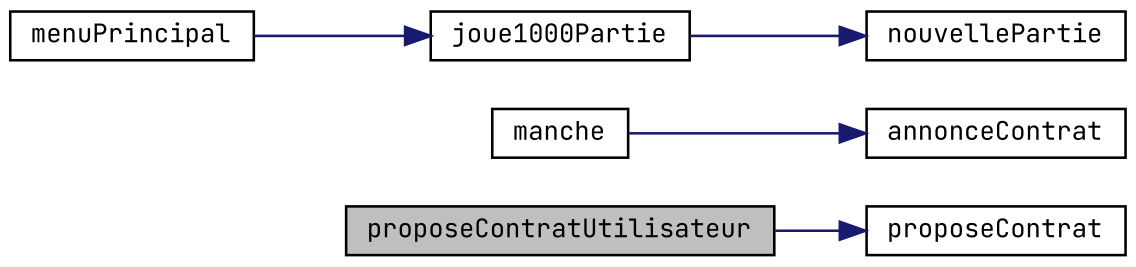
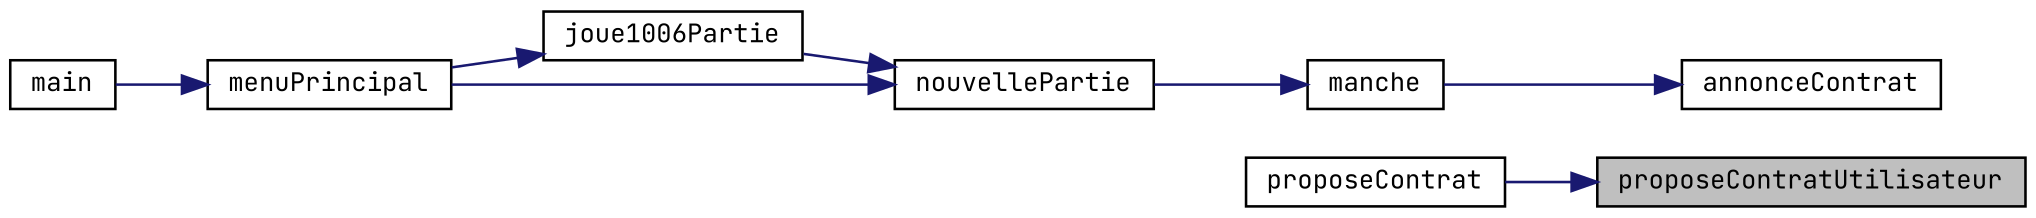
(560, 36) -> (673, 36)
none -> (63, 85)
none -> (660, 85)
none -> (1218, 85)
(807, 231) -> (1538, 182)
